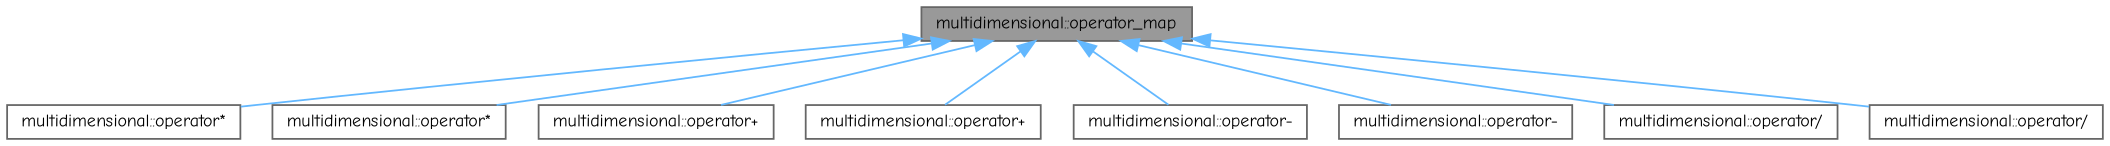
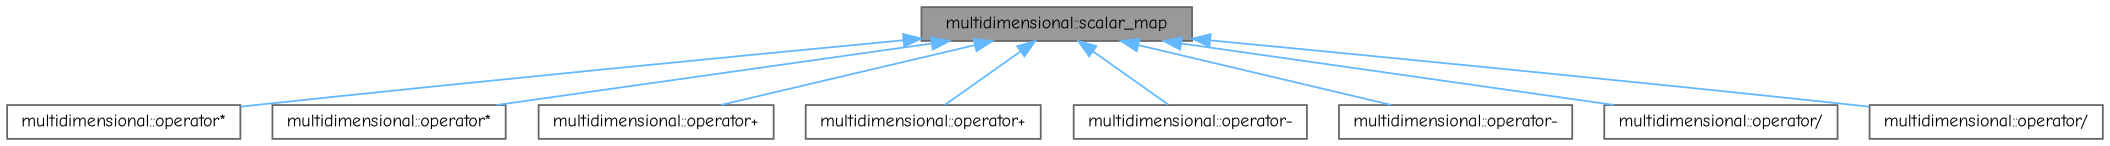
(1057, 24) -> (1057, 24)
